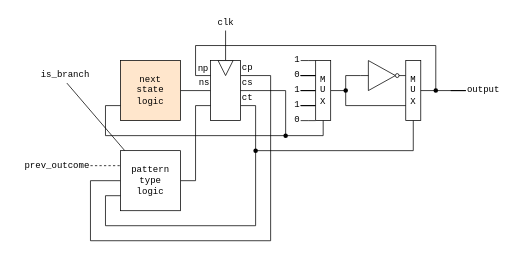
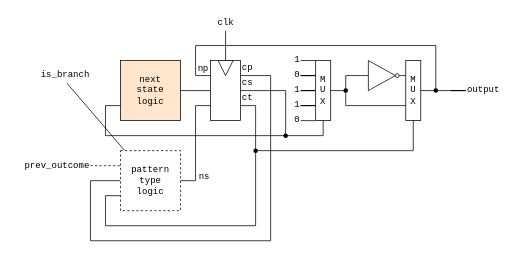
(199, 83) -> (199, 177)
(150, 180) -> (150, 180)
